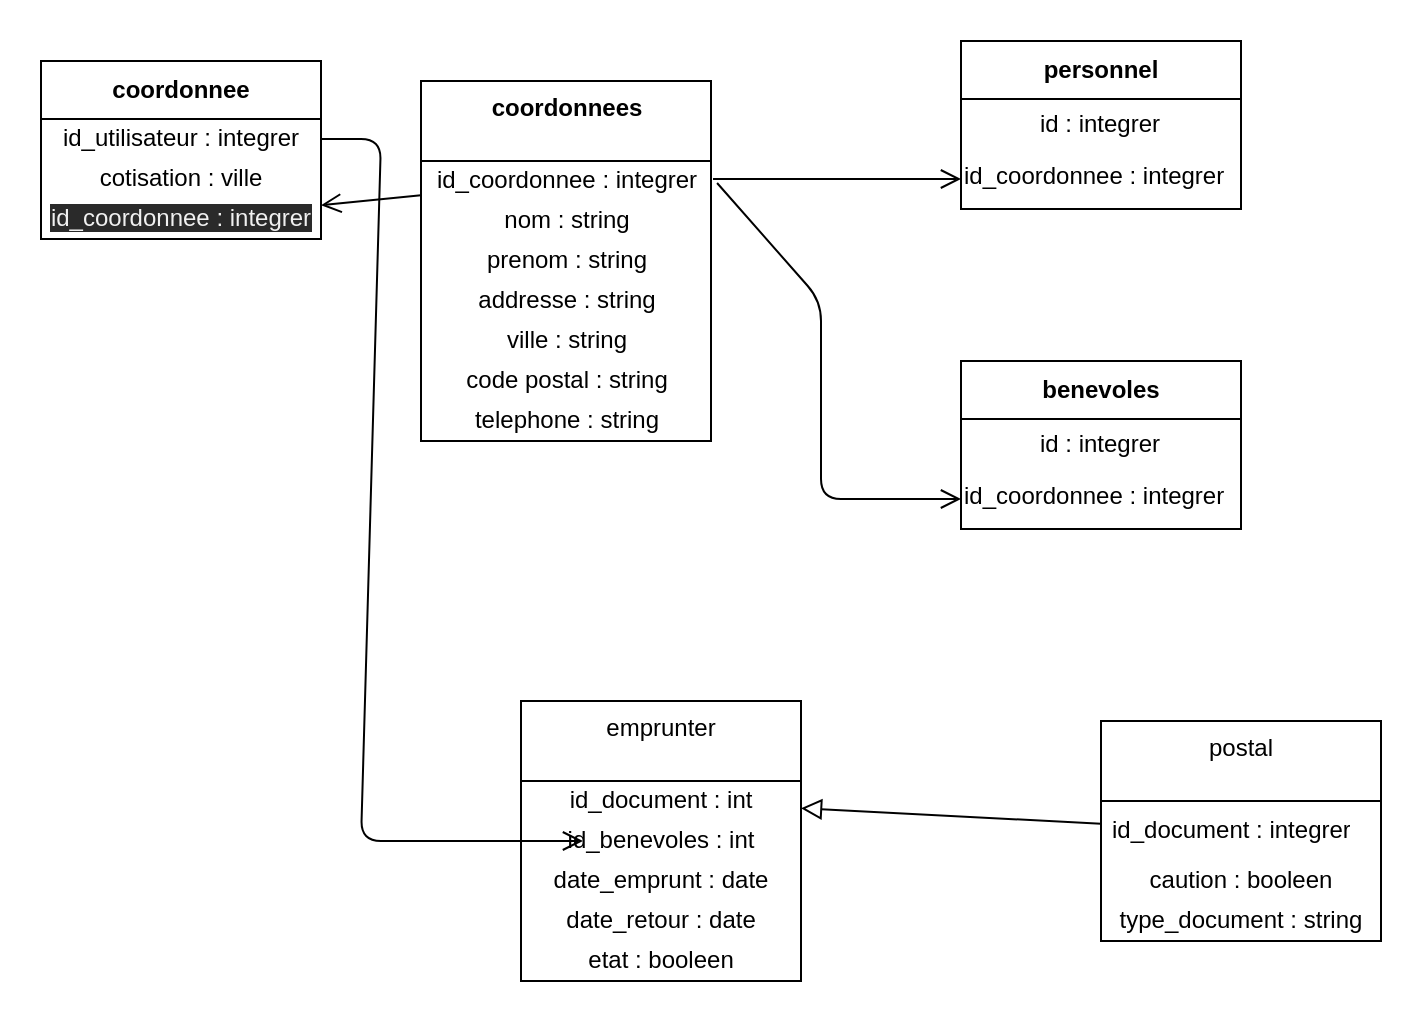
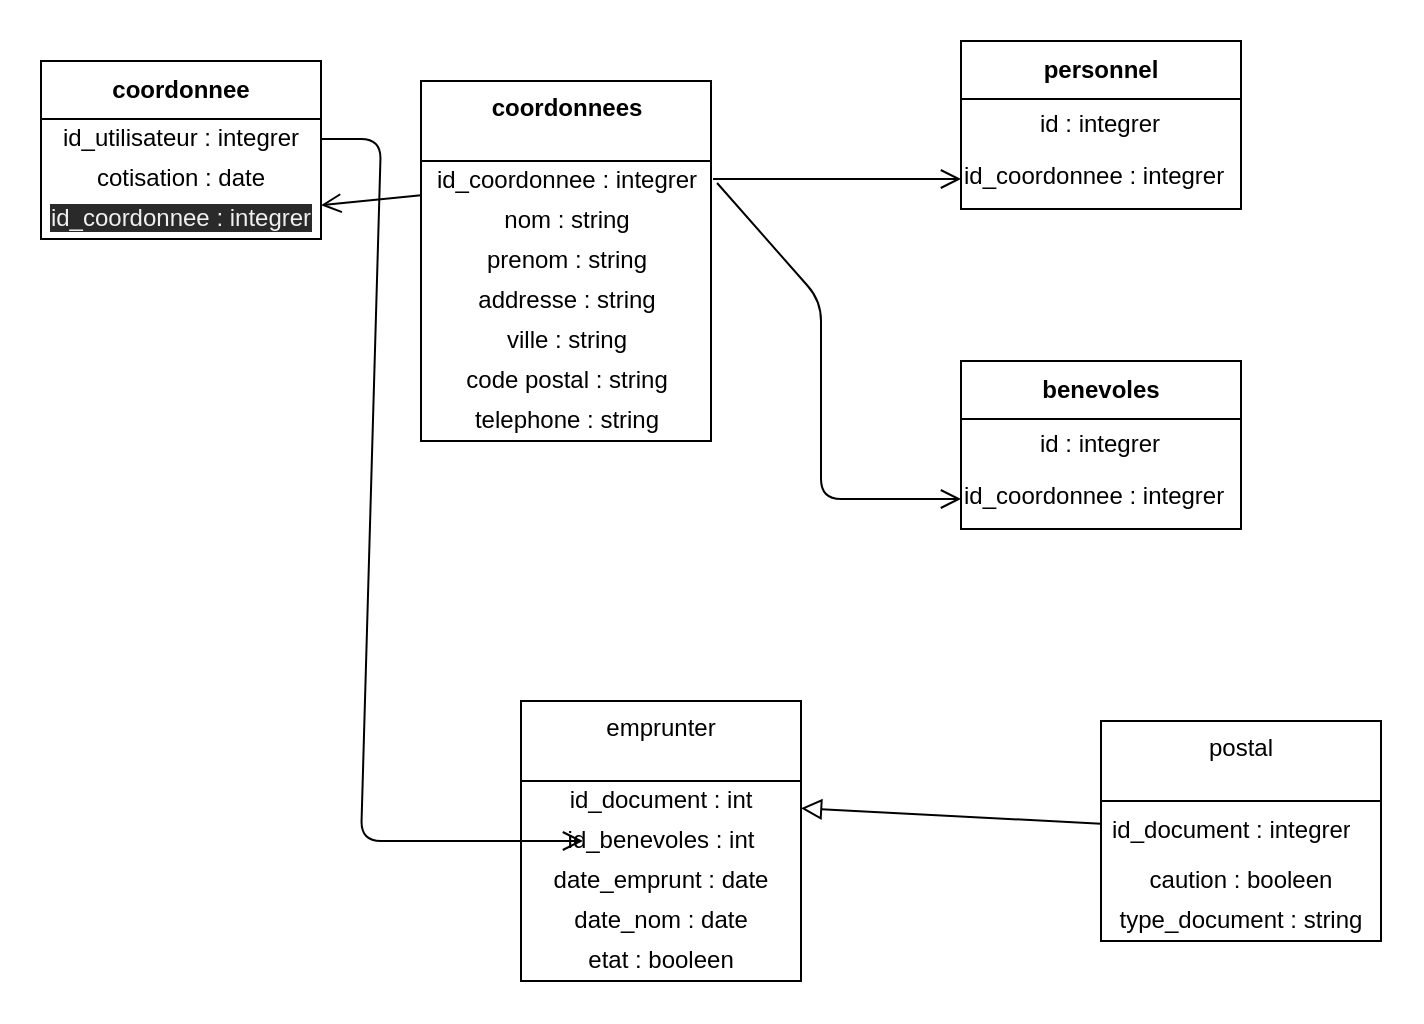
(182, 179) -> (182, 179)
(662, 921) -> (662, 921)
